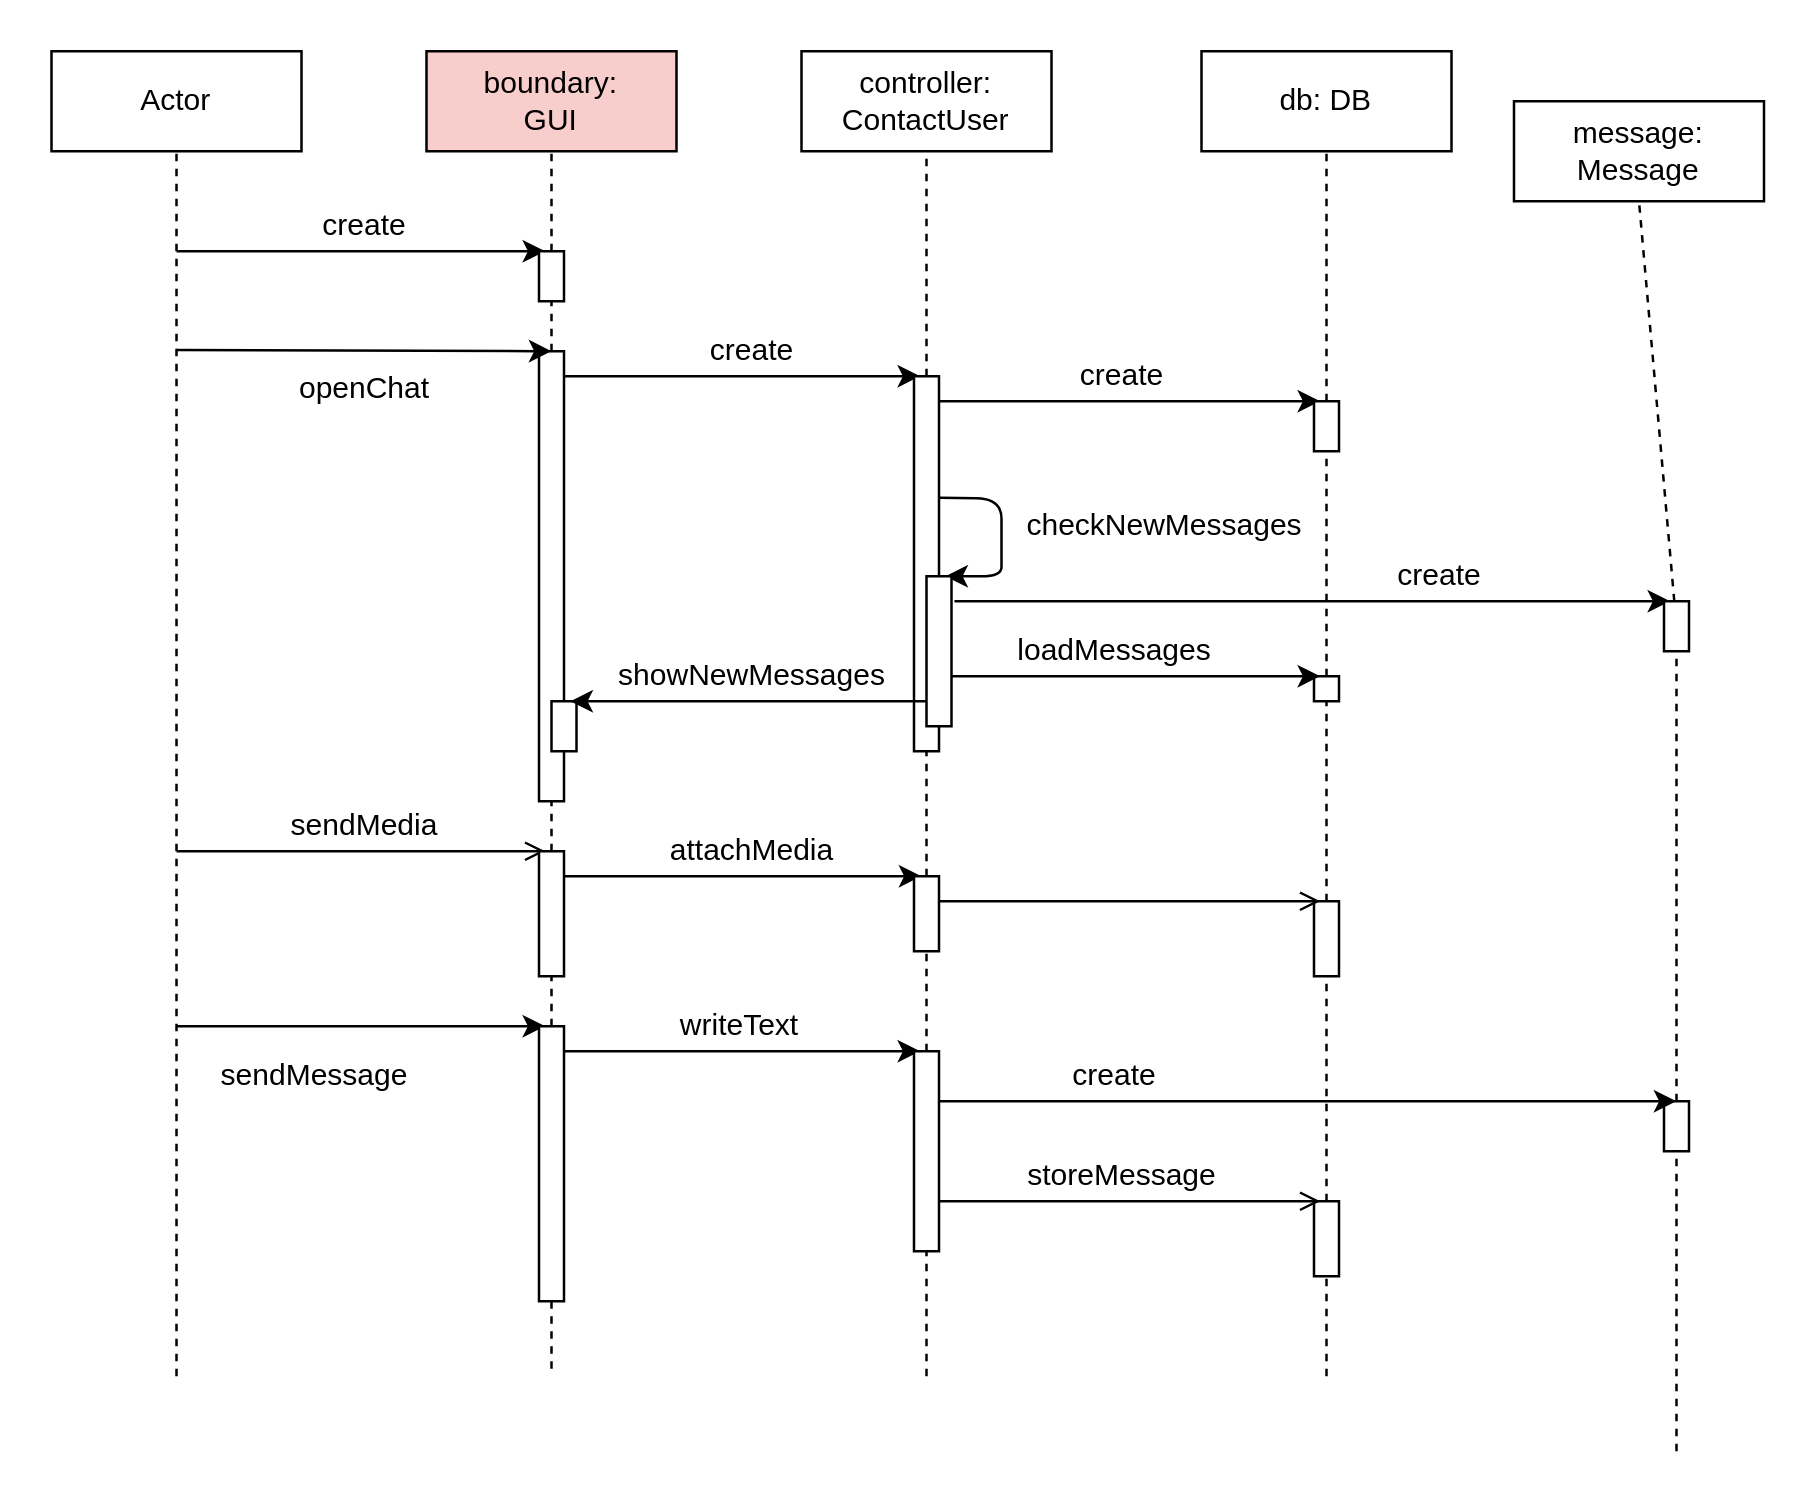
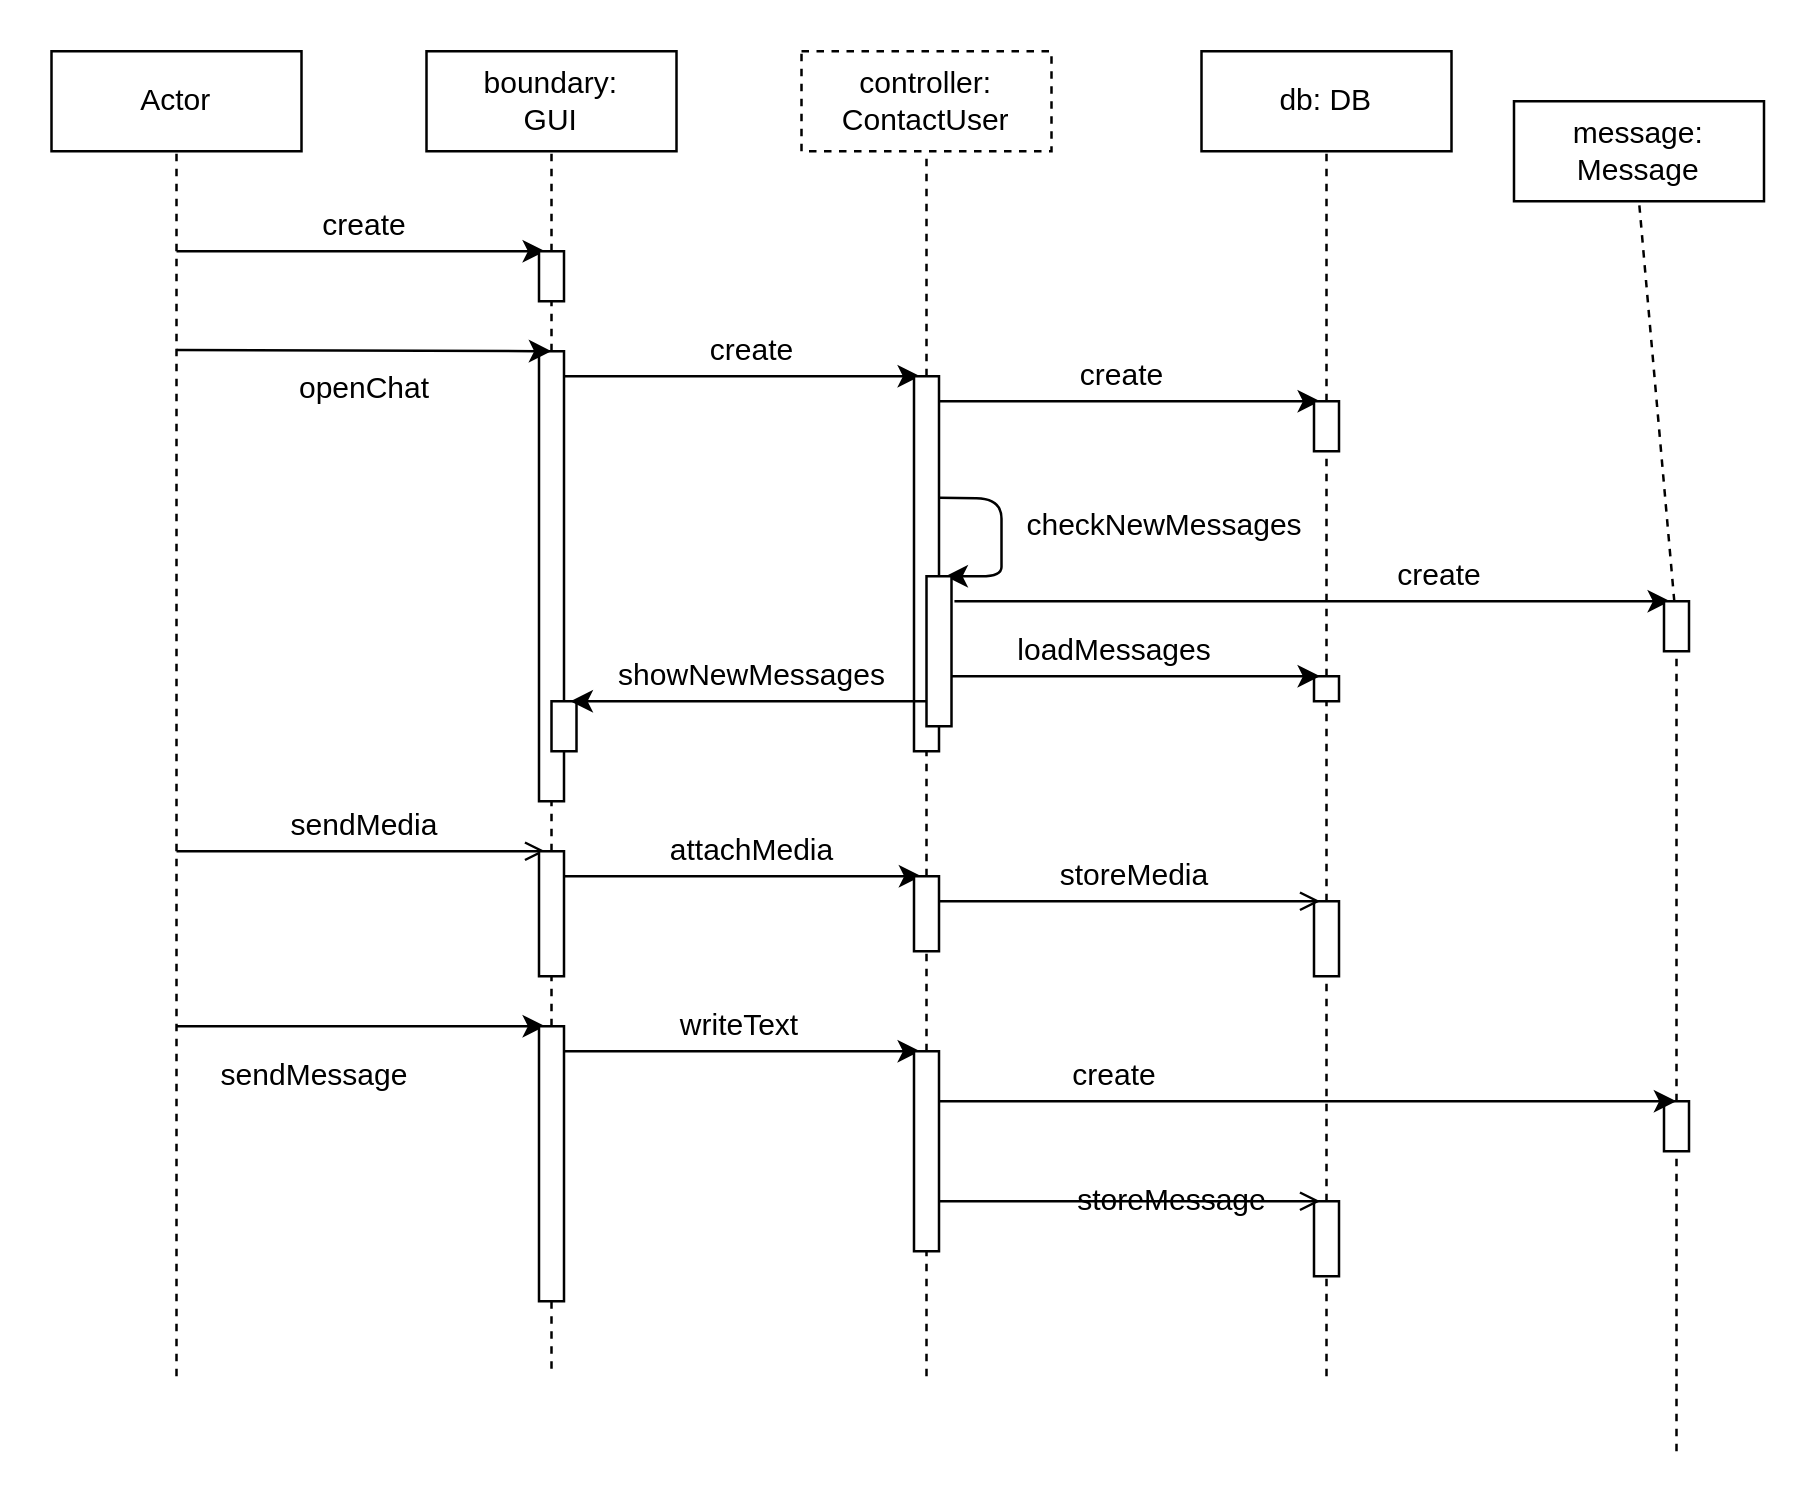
(551, 101) -> (551, 101)
(926, 101) -> (926, 101)
none -> (1134, 876)
(1121, 1176) -> (1171, 1201)
